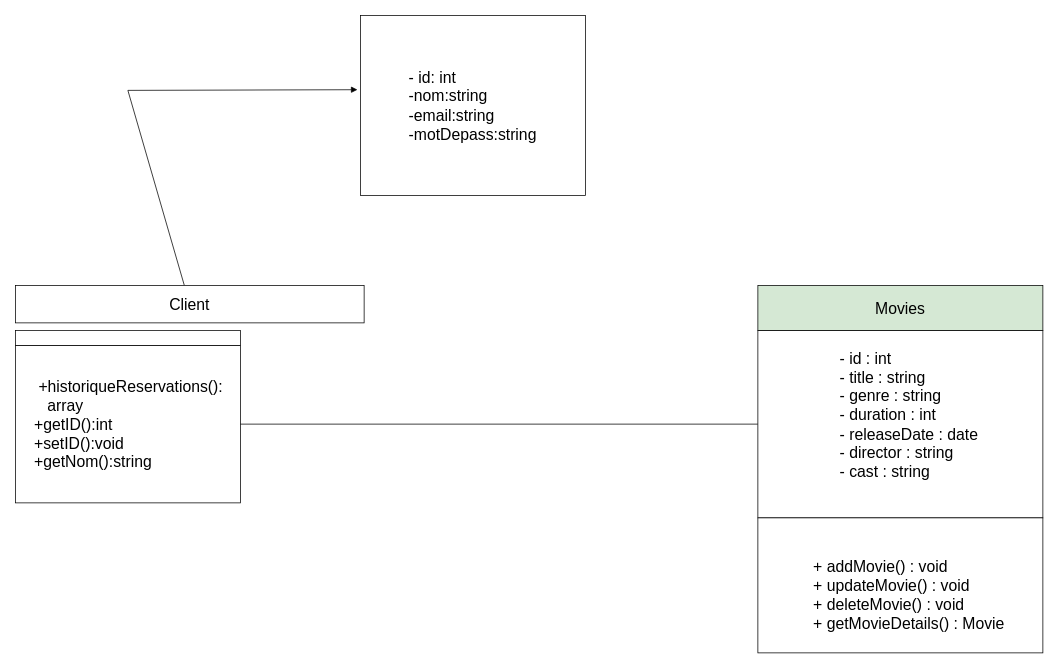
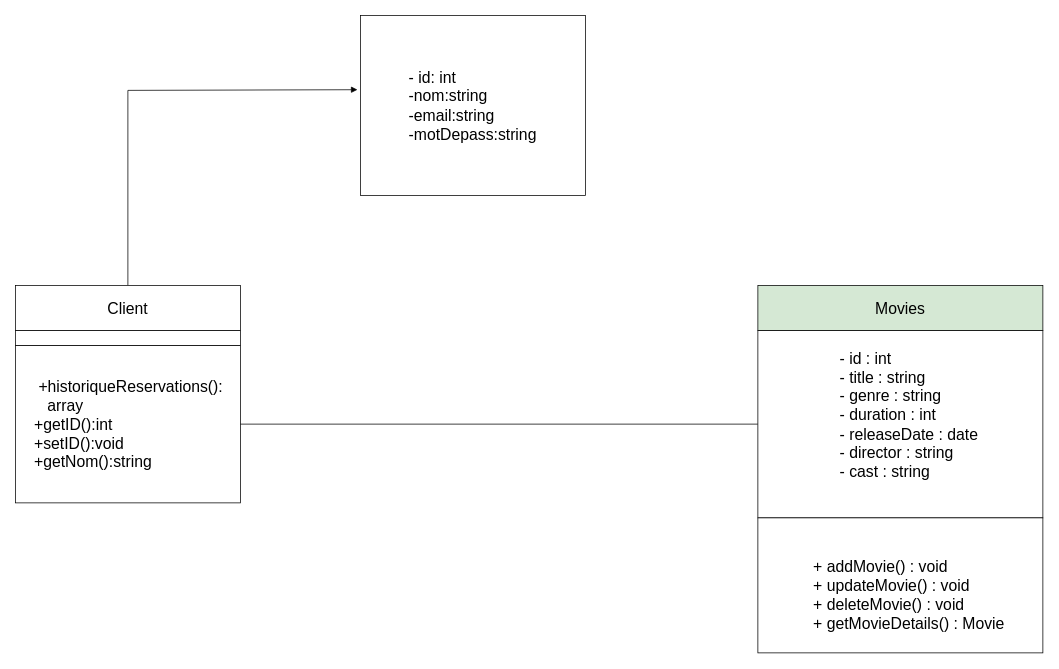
(190, 304) -> (128, 308)
